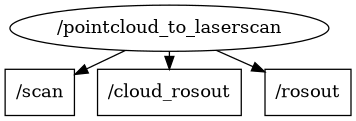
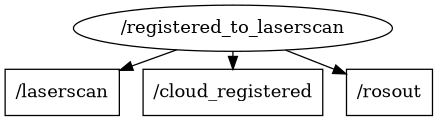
(169, 28) -> (233, 28)
(40, 92) -> (62, 92)
(169, 92) -> (233, 92)
